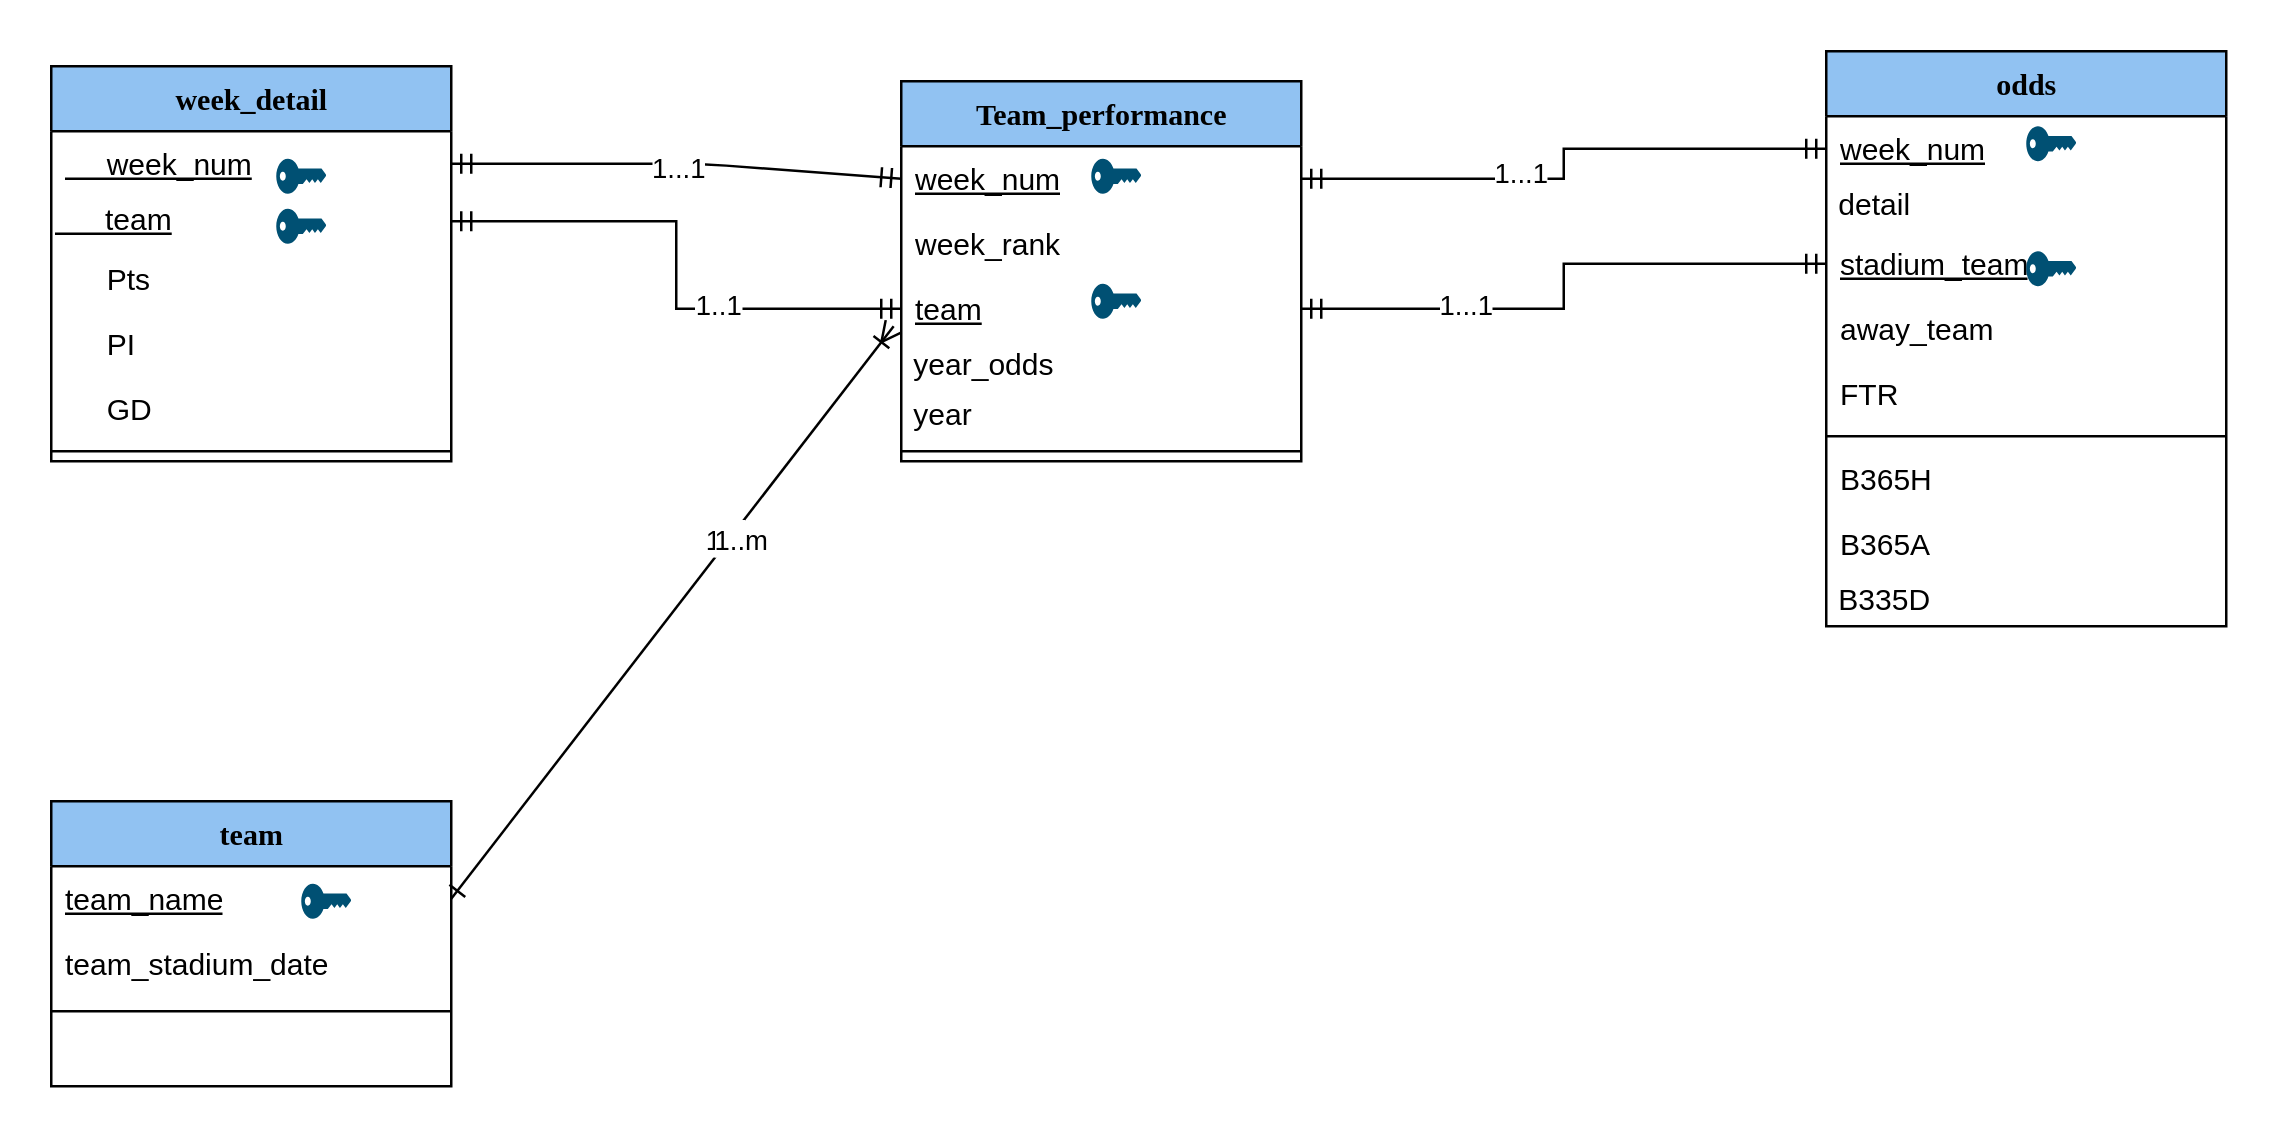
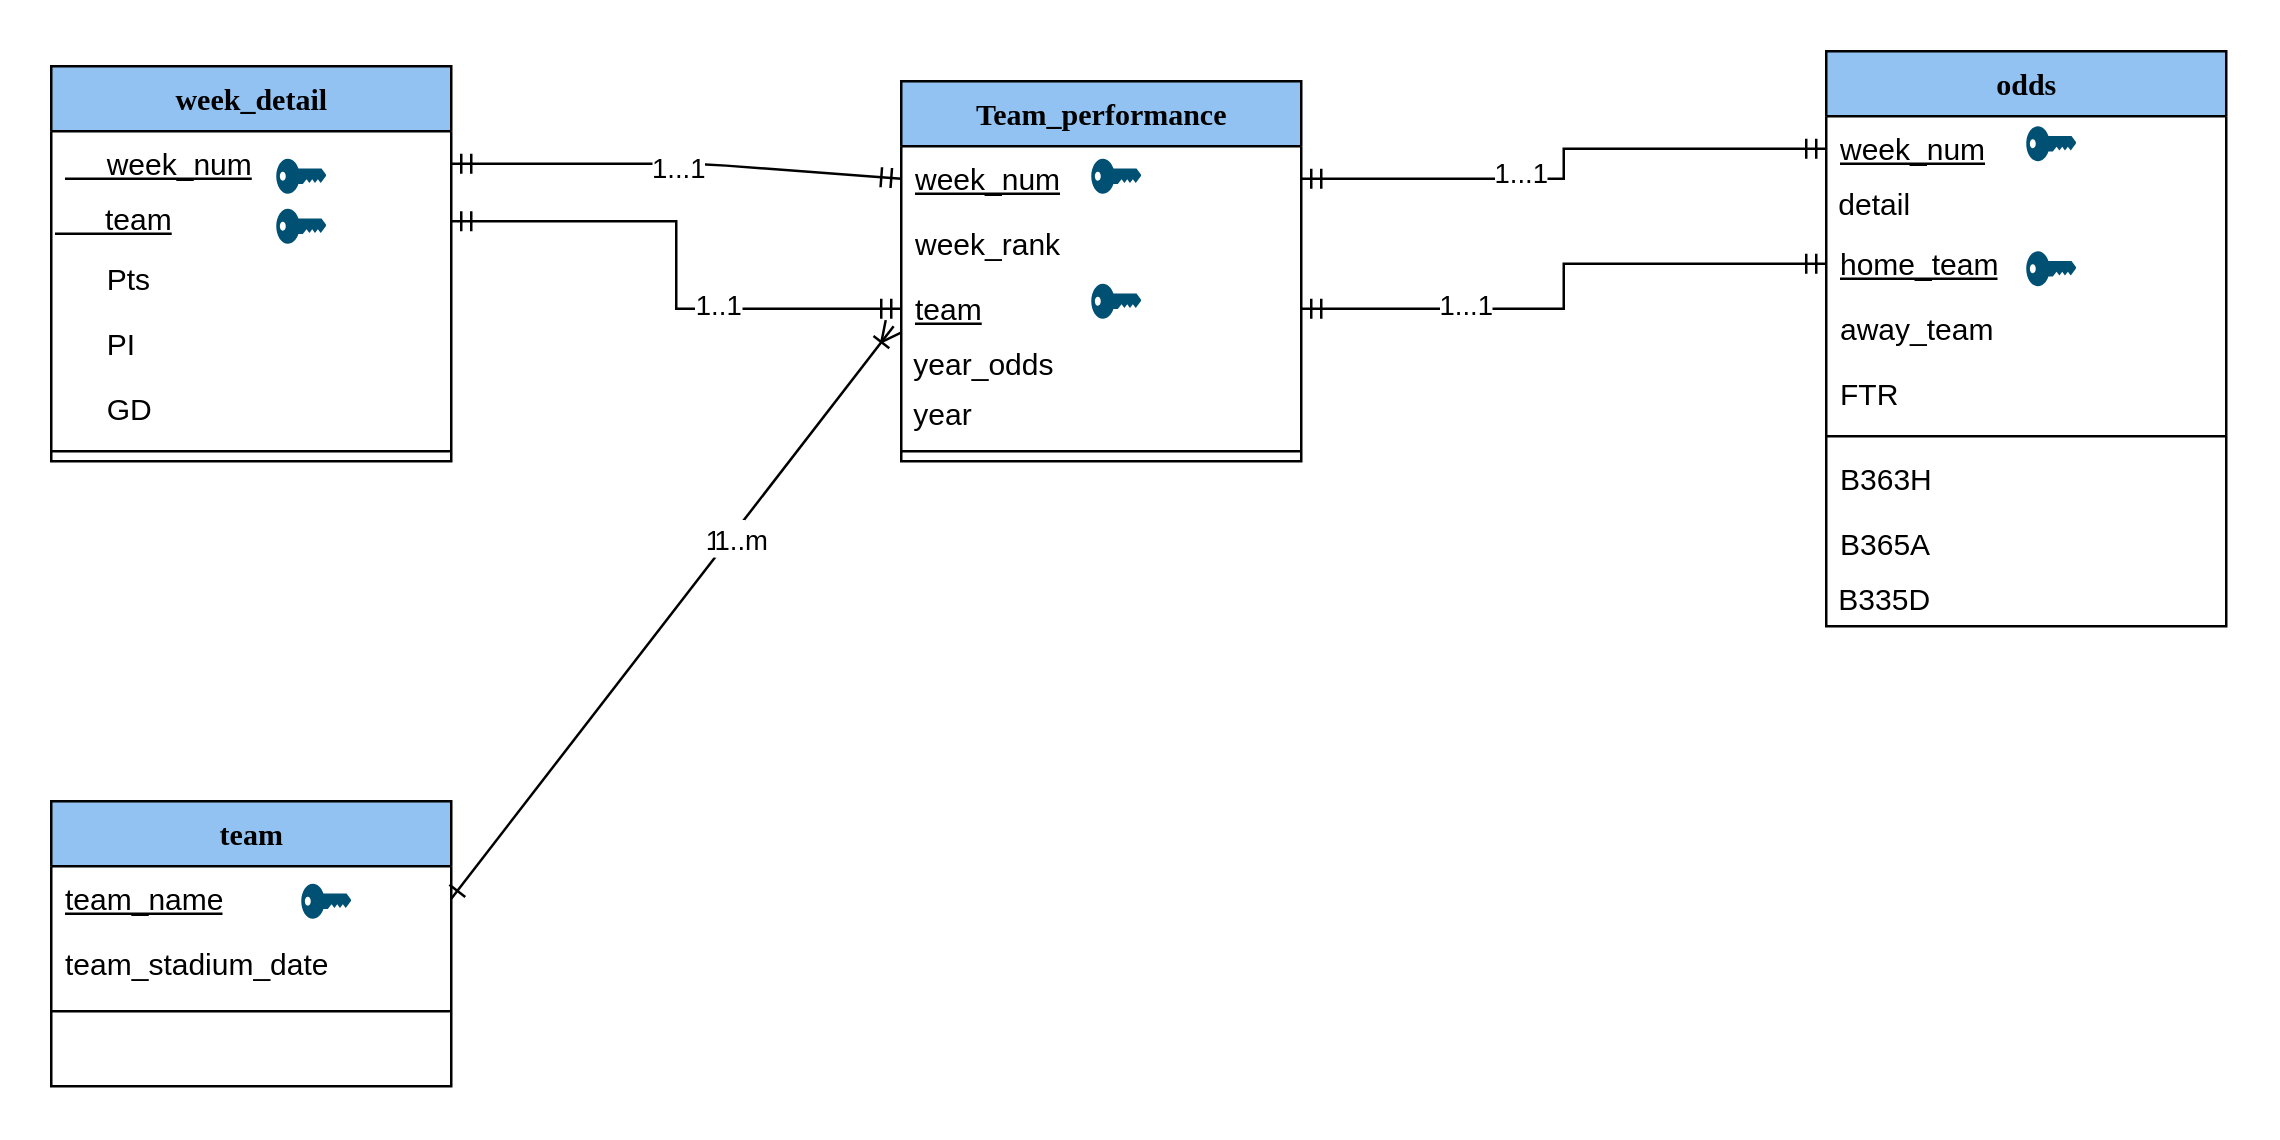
(1938, 267) -> (1917, 267)
(1883, 482) -> (1883, 482)
